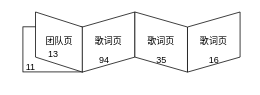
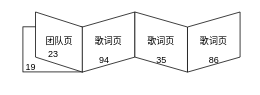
(53, 54) -> (53, 54)
(214, 60) -> (214, 60)
(31, 67) -> (31, 67)
